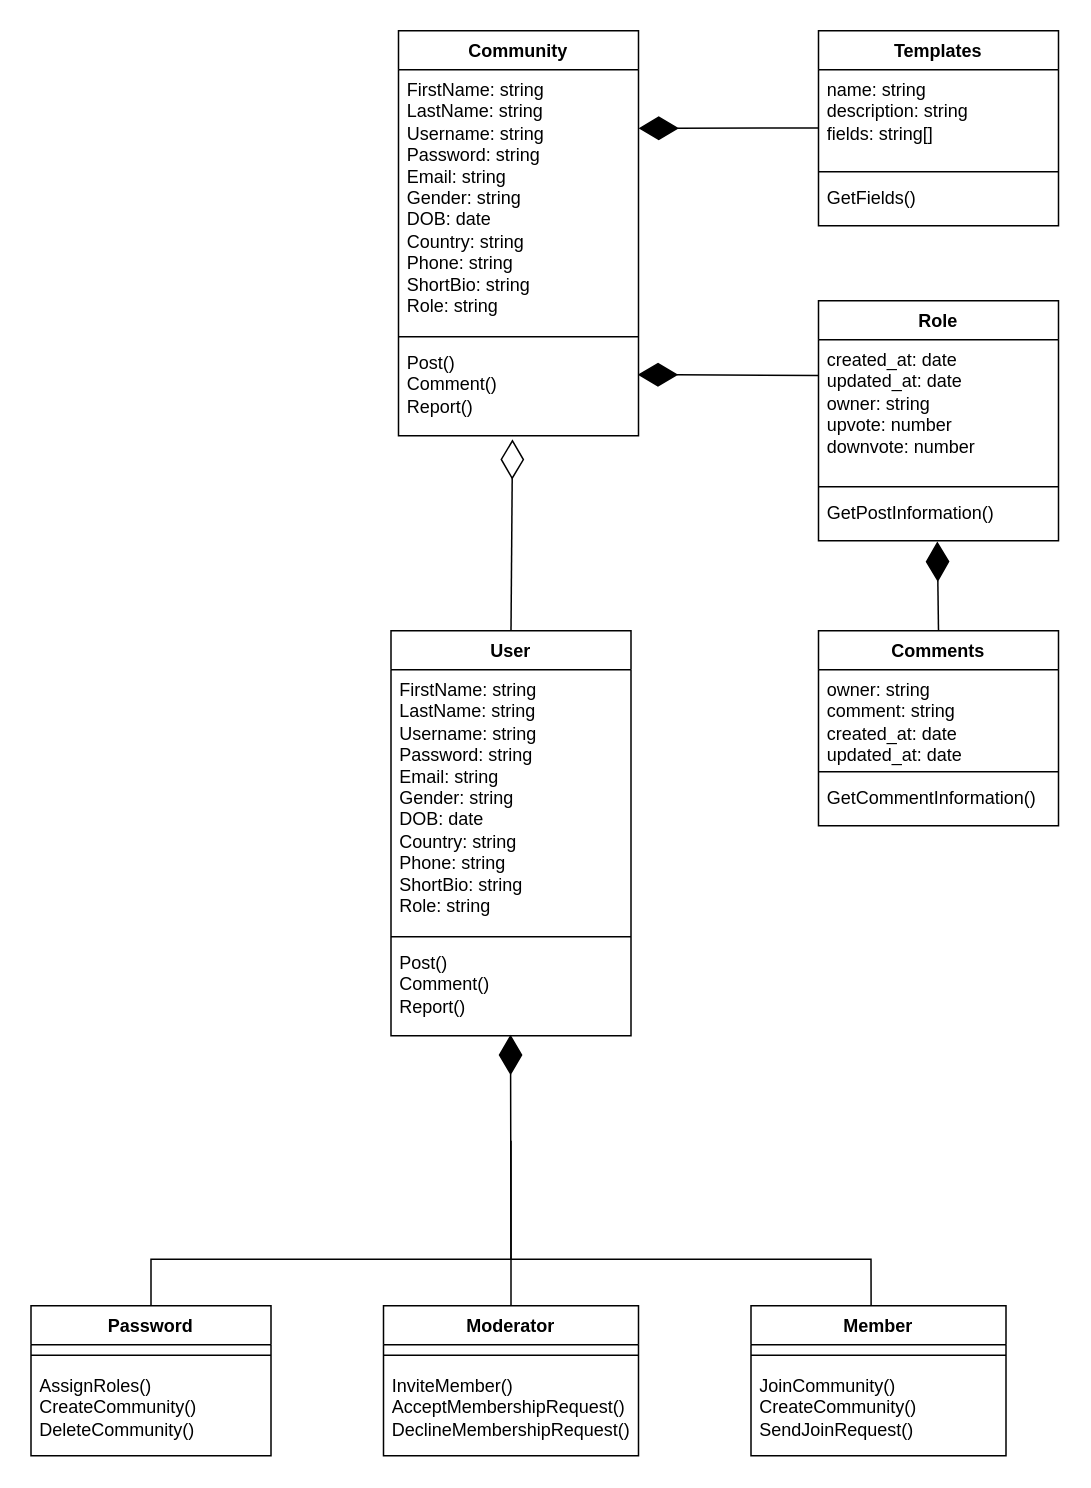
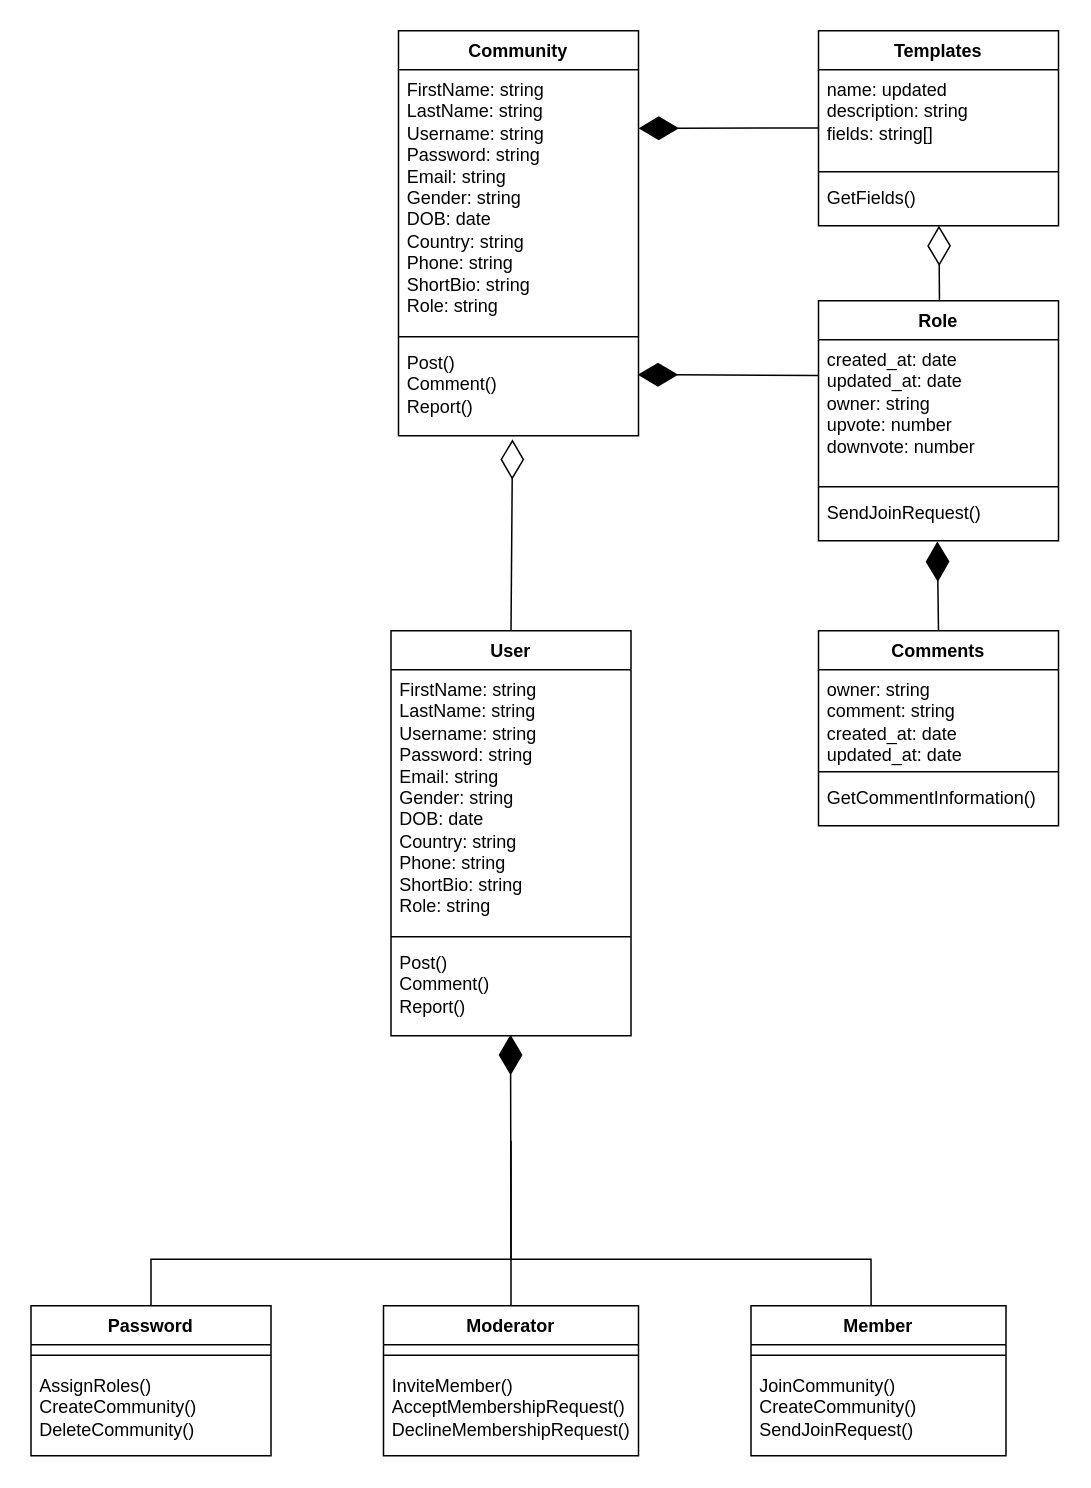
(911, 113) -> (911, 113)
none -> (939, 283)
(926, 514) -> (911, 514)
